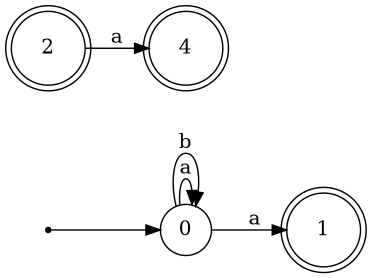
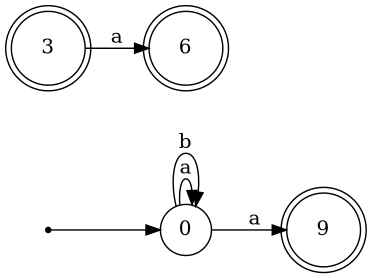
(48, 48) -> (48, 48)
(186, 48) -> (186, 48)
(324, 230) -> (324, 230)
